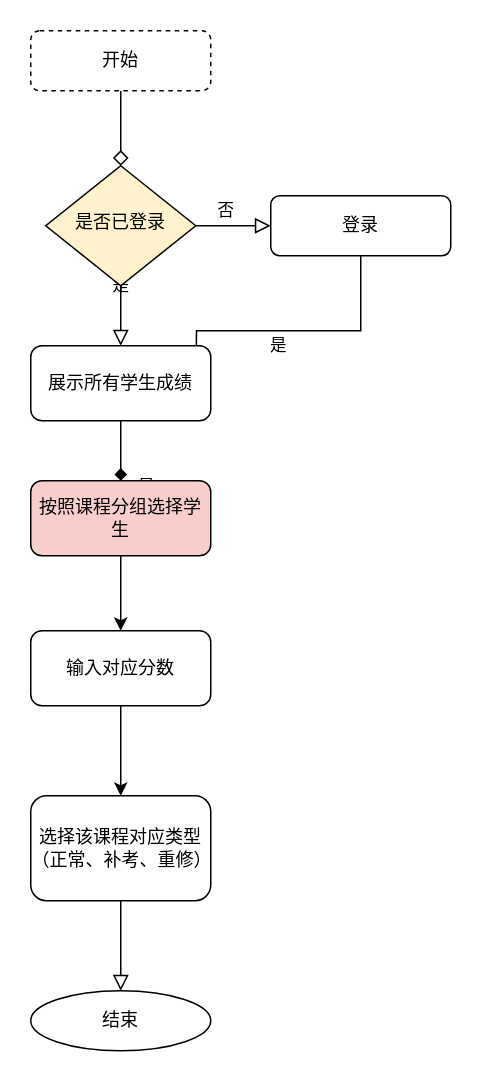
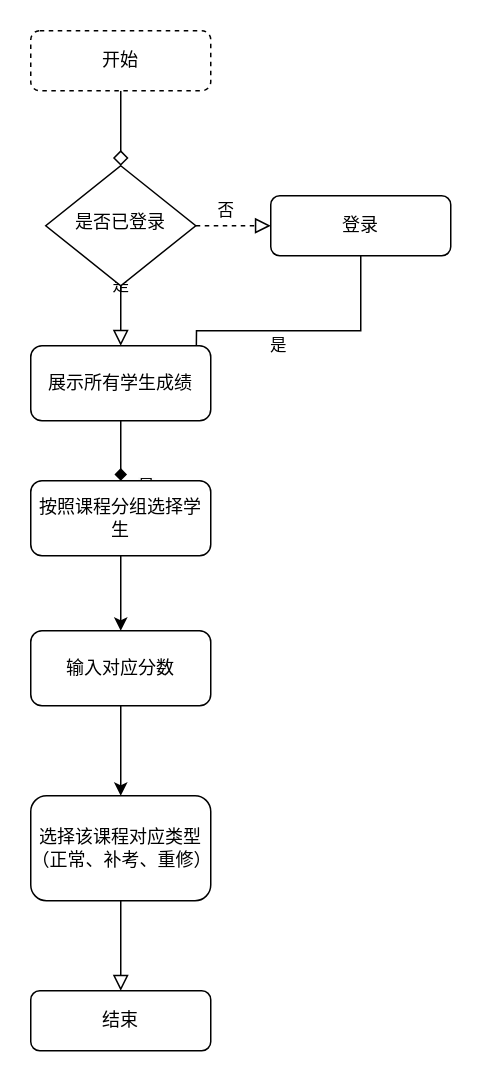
(121, 226) -> (121, 226)
(226, 226) -> (226, 226)
(121, 518) -> (121, 518)
(121, 1021) -> (121, 1021)
